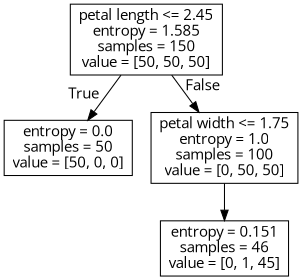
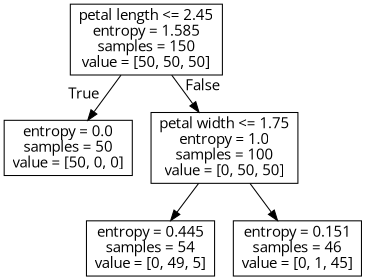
none -> (151, 248)
